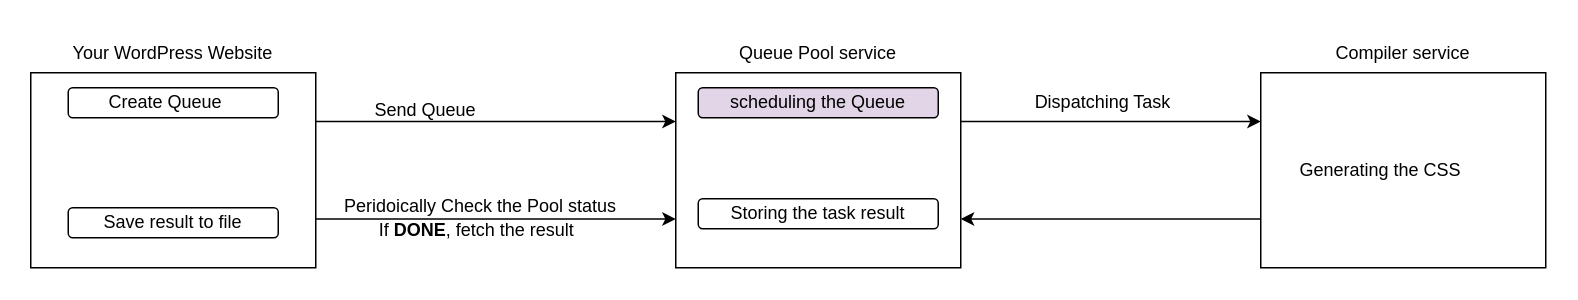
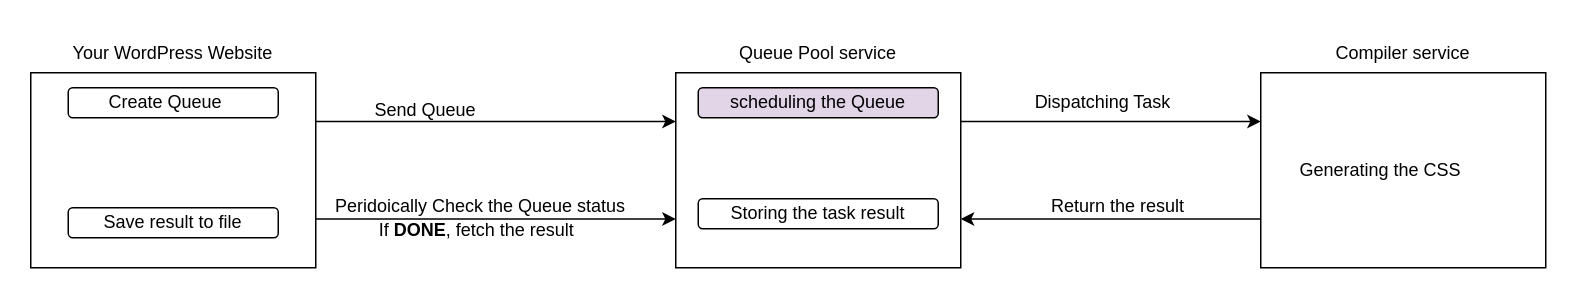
(481, 206) -> (481, 206)
none -> (1118, 206)
